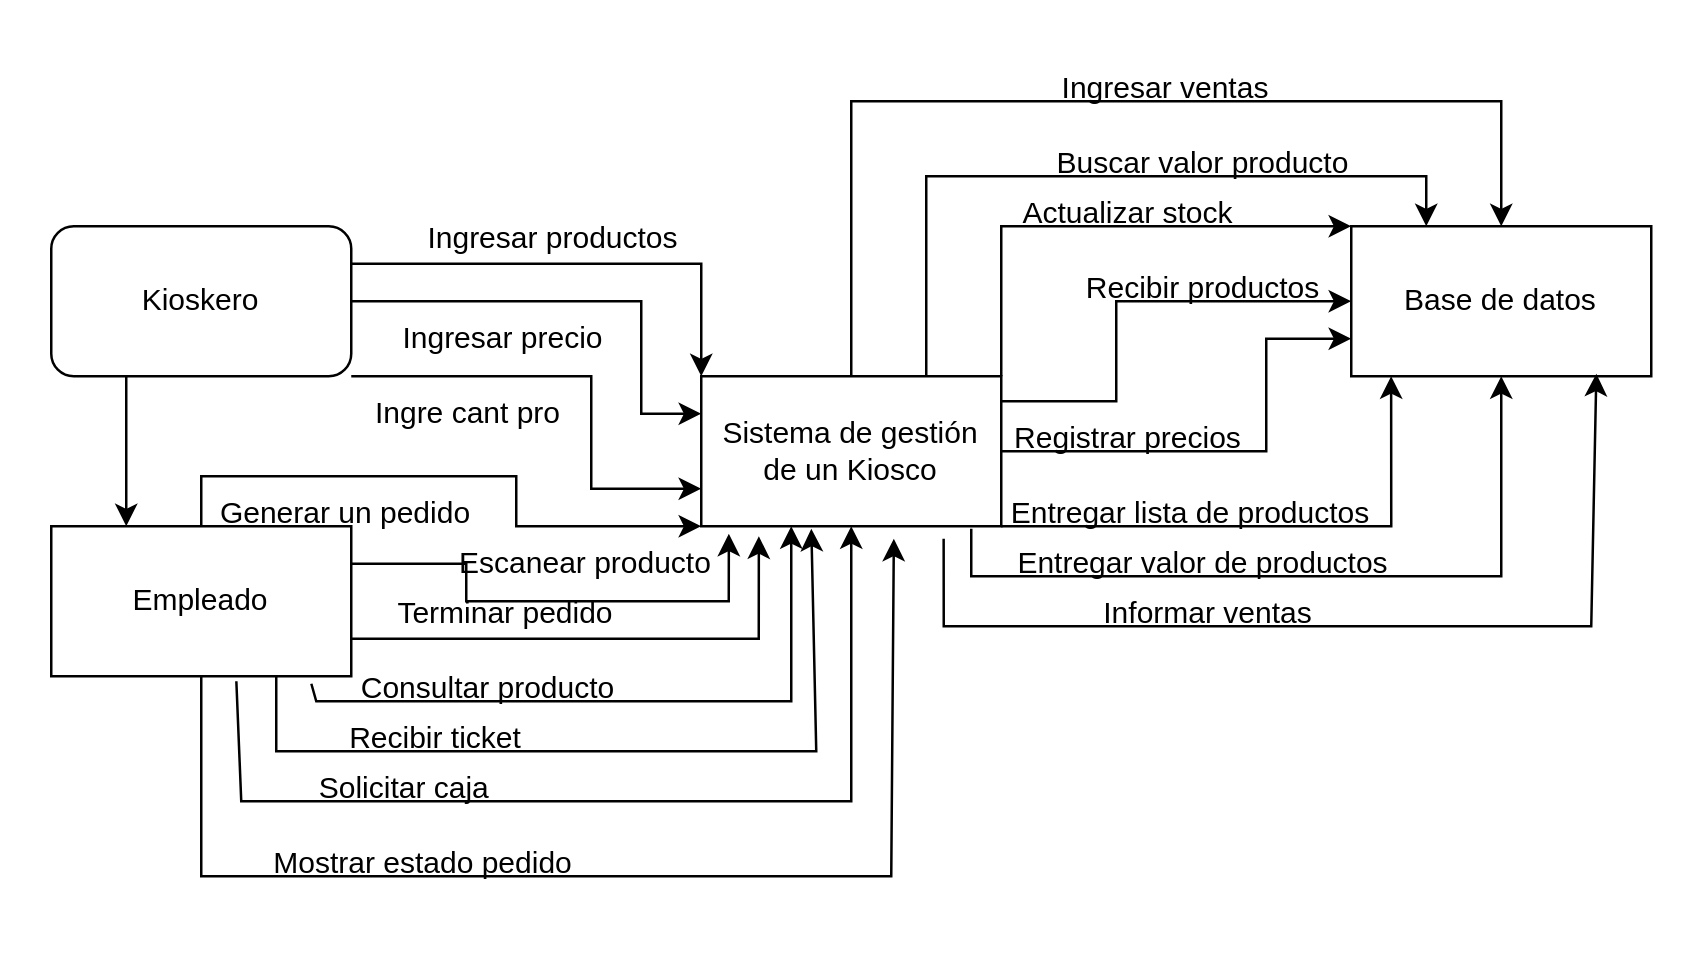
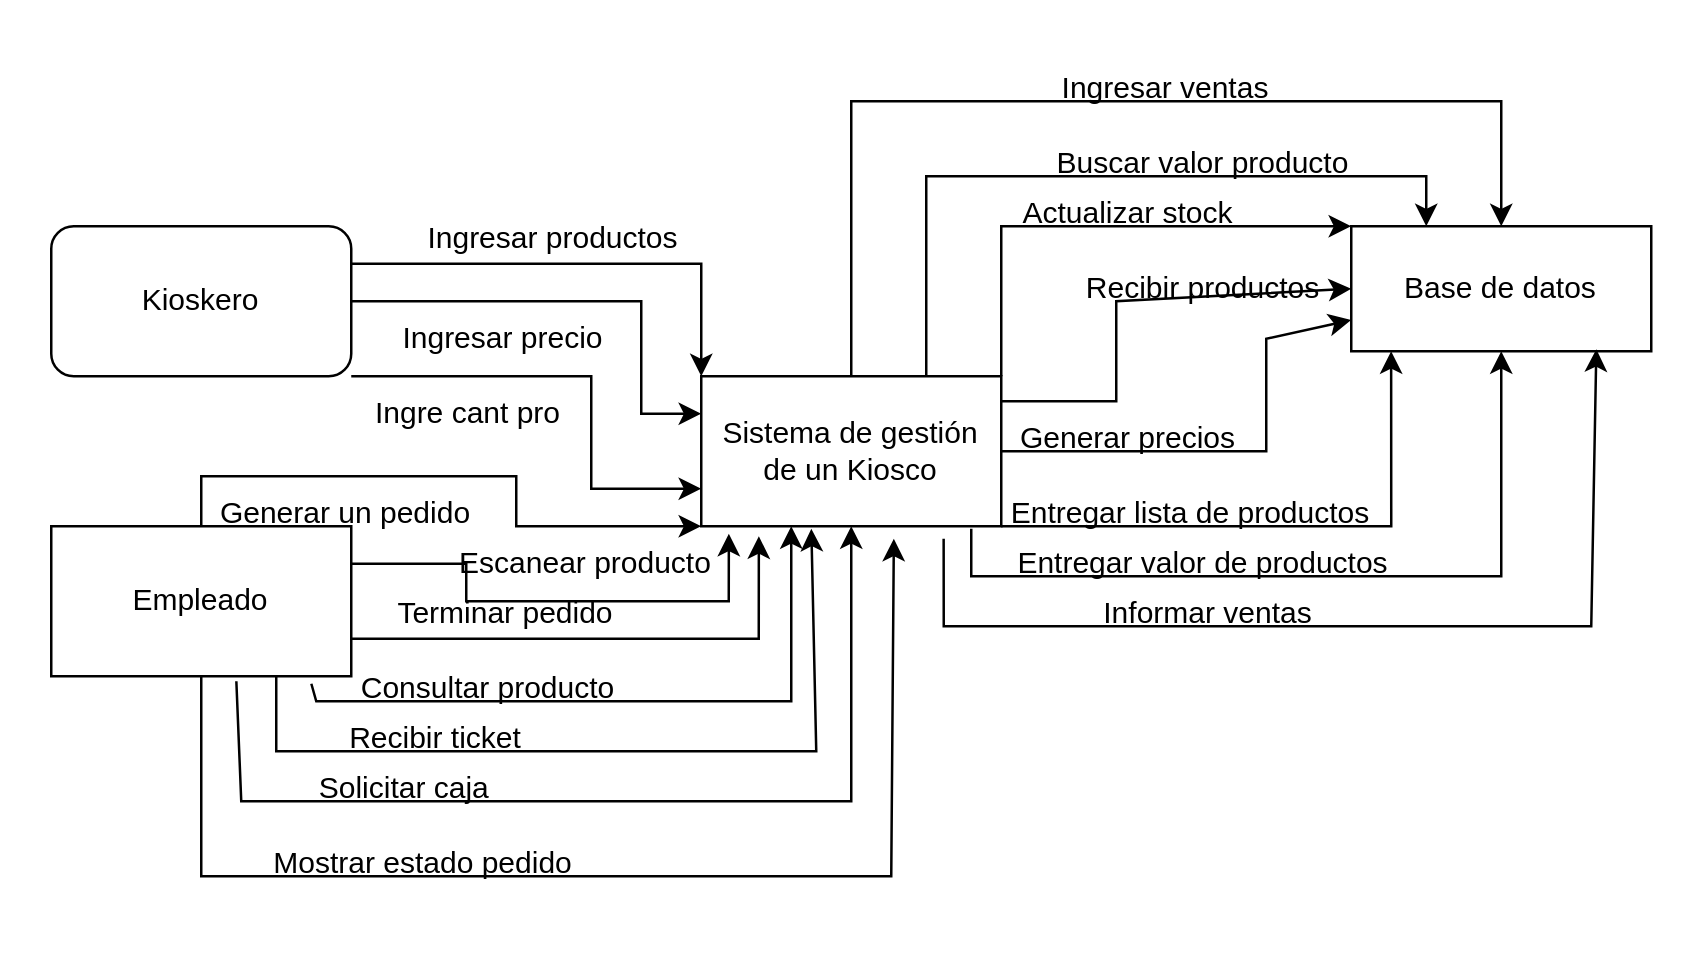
(1501, 301) -> (1501, 289)
(1129, 439) -> (1129, 439)
(126, 443) -> none
